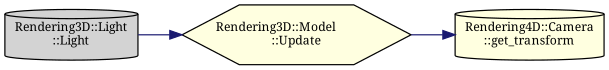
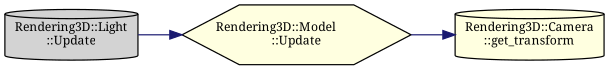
(71, 35) -> (71, 35)
(530, 35) -> (530, 35)
